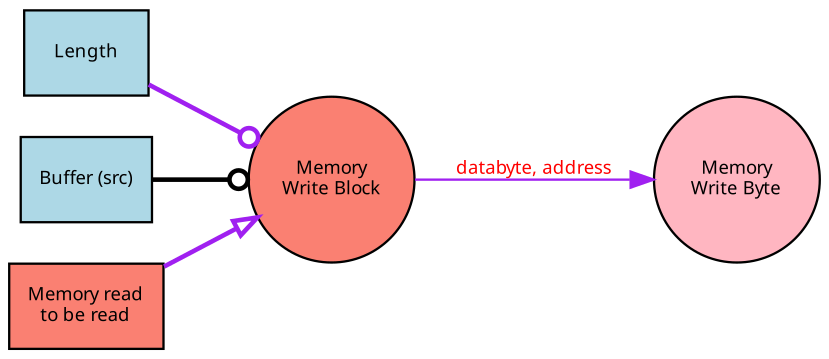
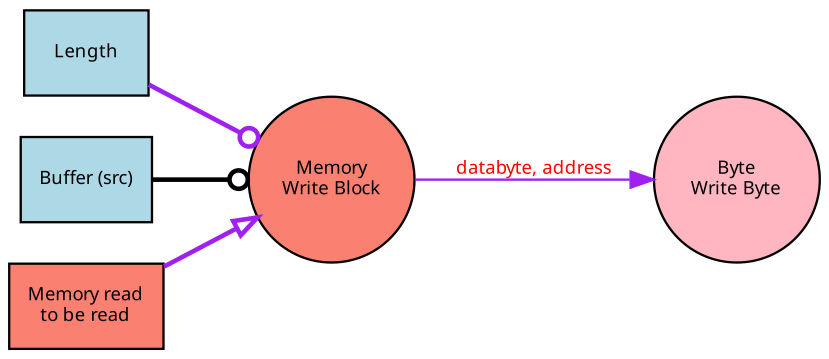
(737, 180) -> (737, 180)
